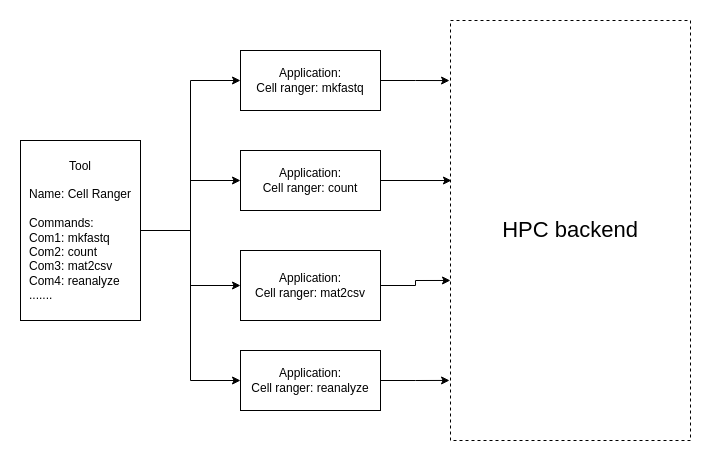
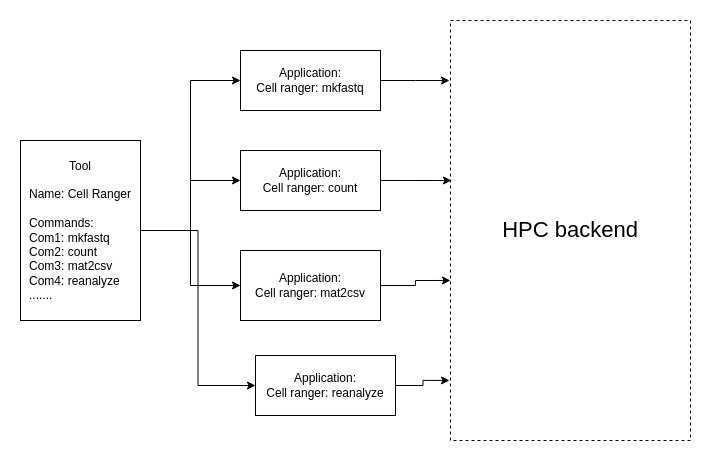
(311, 381) -> (326, 386)
